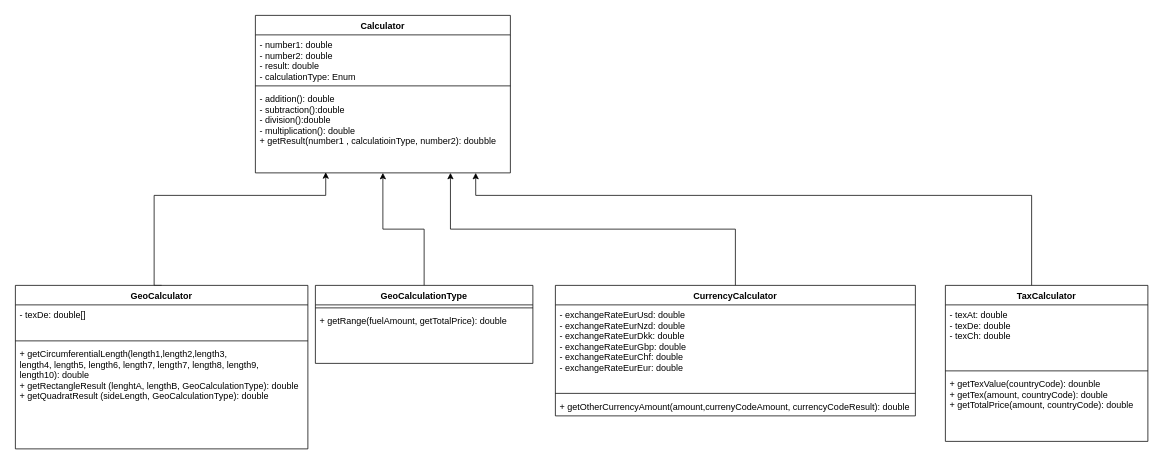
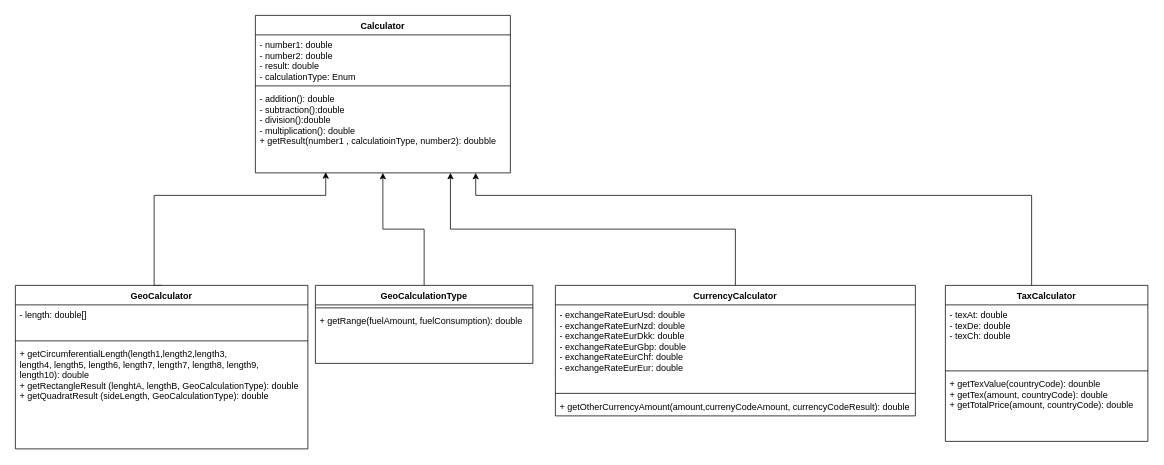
(58, 315) -> (59, 315)
(422, 321) -> (427, 321)
